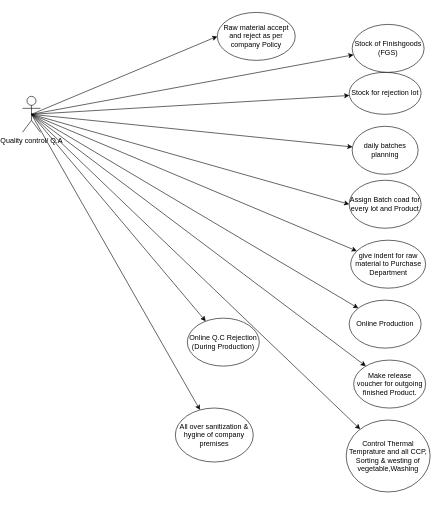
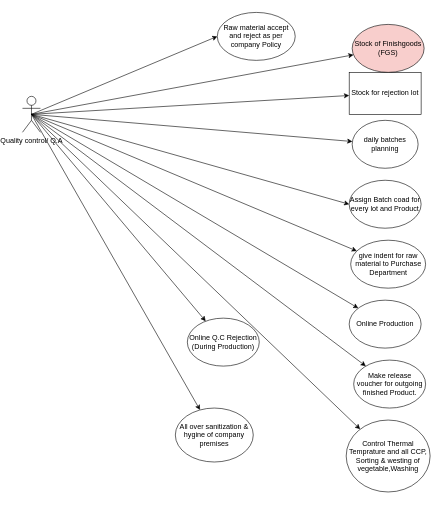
(389, 48) -> (389, 48)
(386, 93) -> (386, 93)
(386, 150) -> (386, 144)
